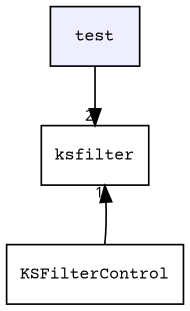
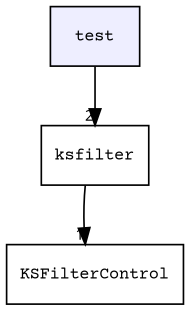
(106, 223) -> (84, 207)
